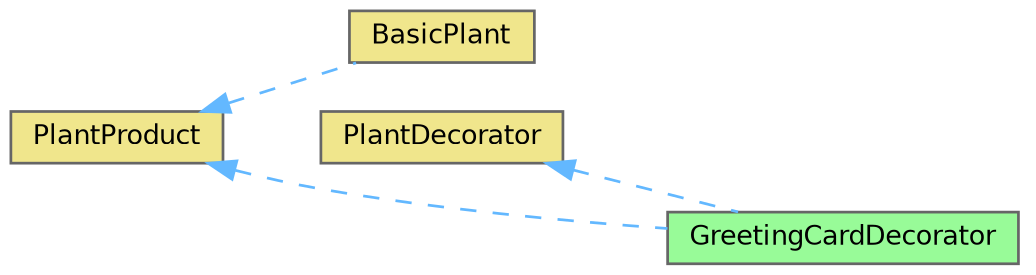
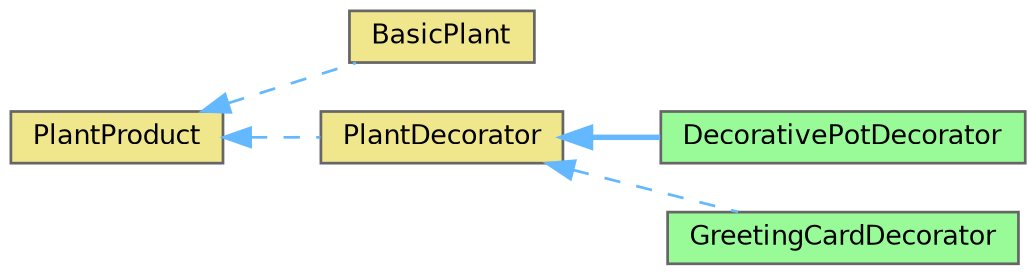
none -> (843, 137)
(450, 208) -> (286, 137)
